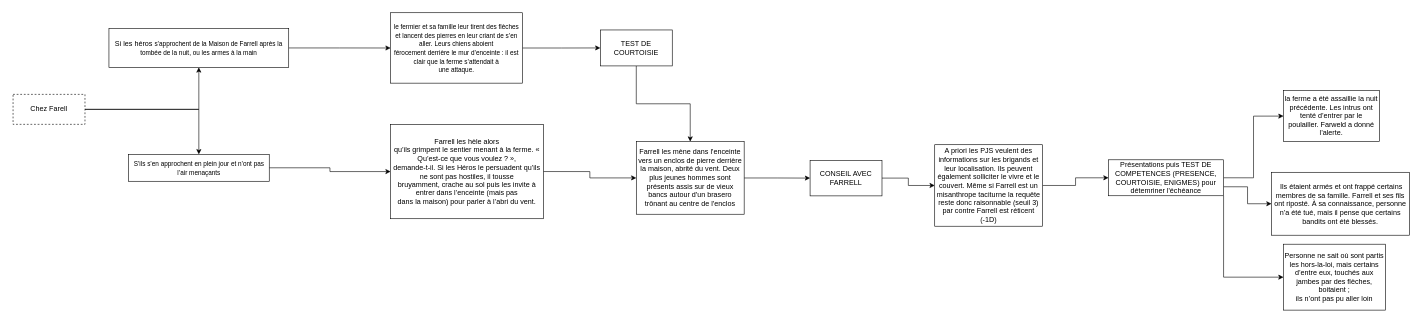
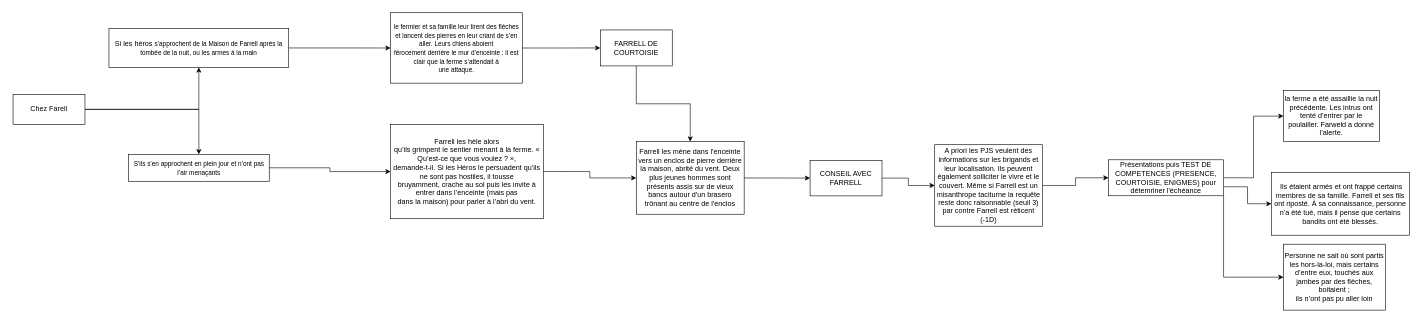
(636, 48) -> (636, 48)
(48, 110) -> (48, 110)
